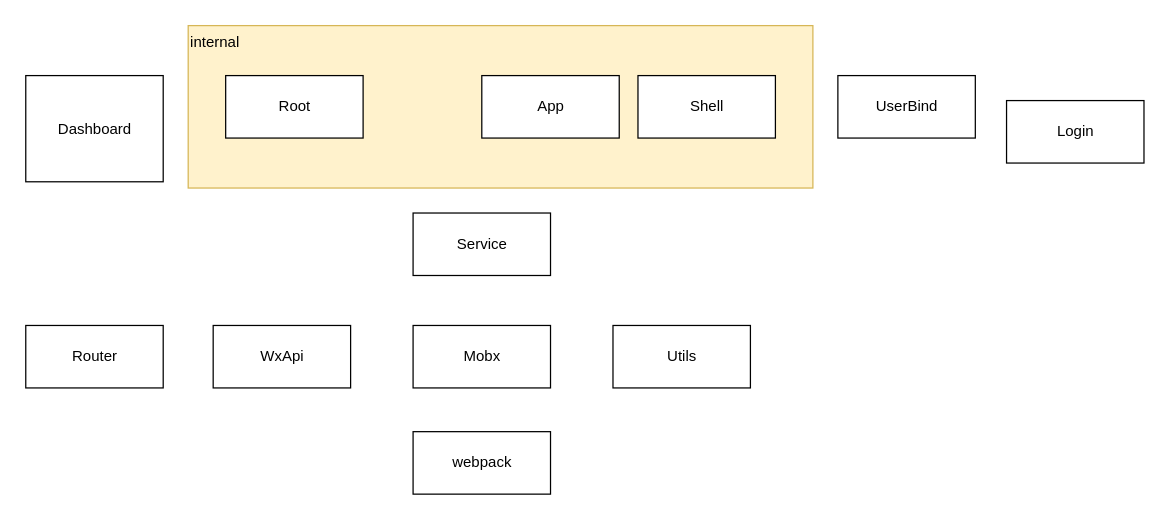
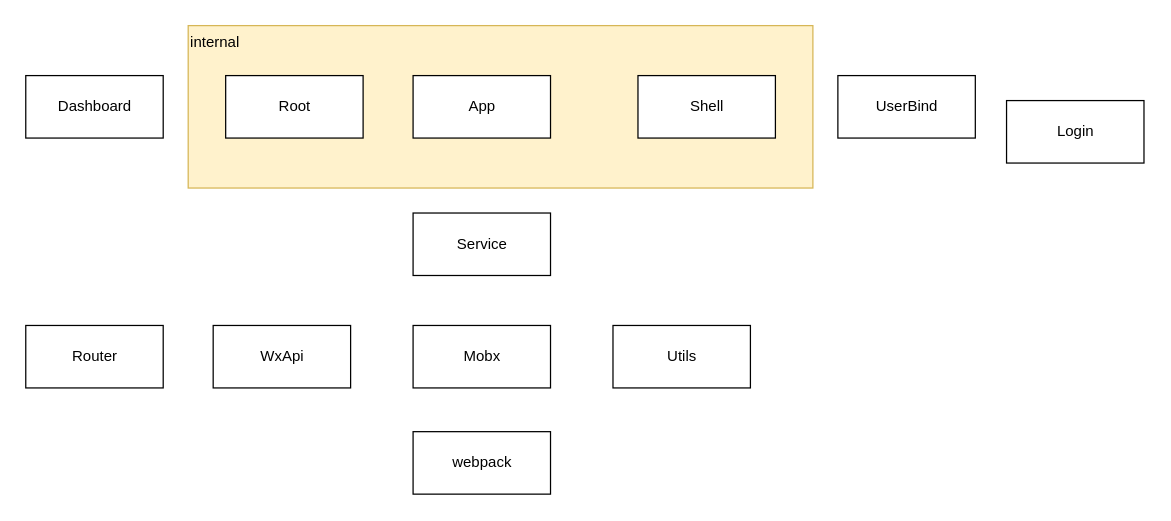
(551, 107) -> (482, 107)
(94, 129) -> (94, 107)
